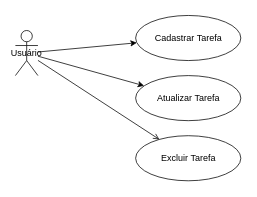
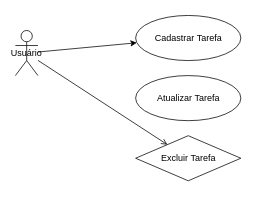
(88, 70) -> none
(188, 158) -> (188, 158)
